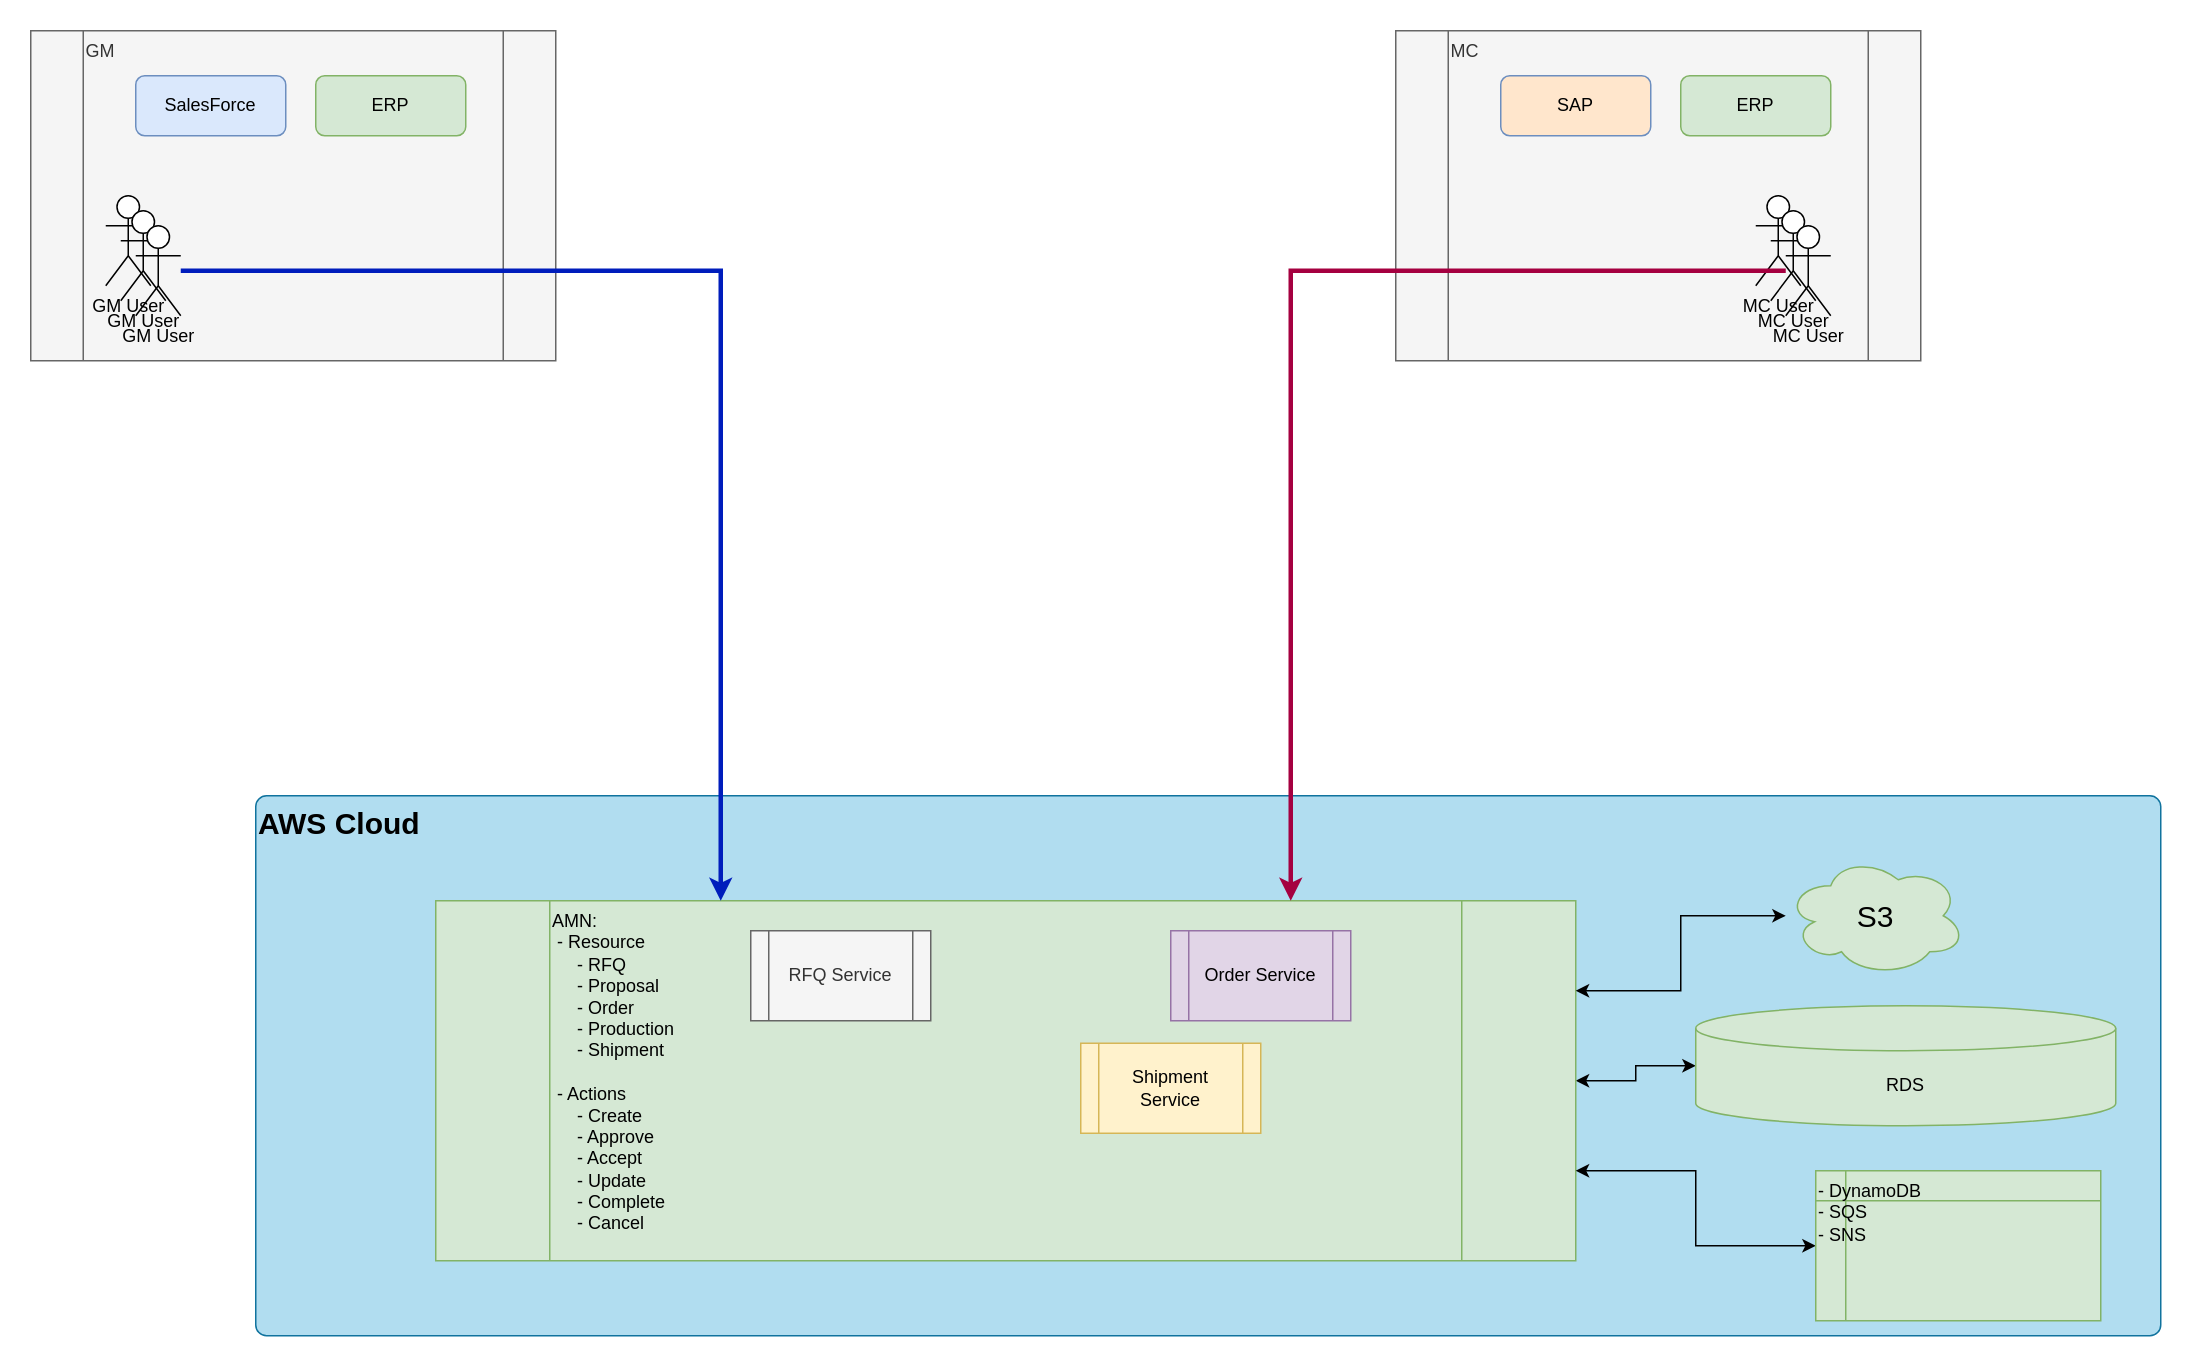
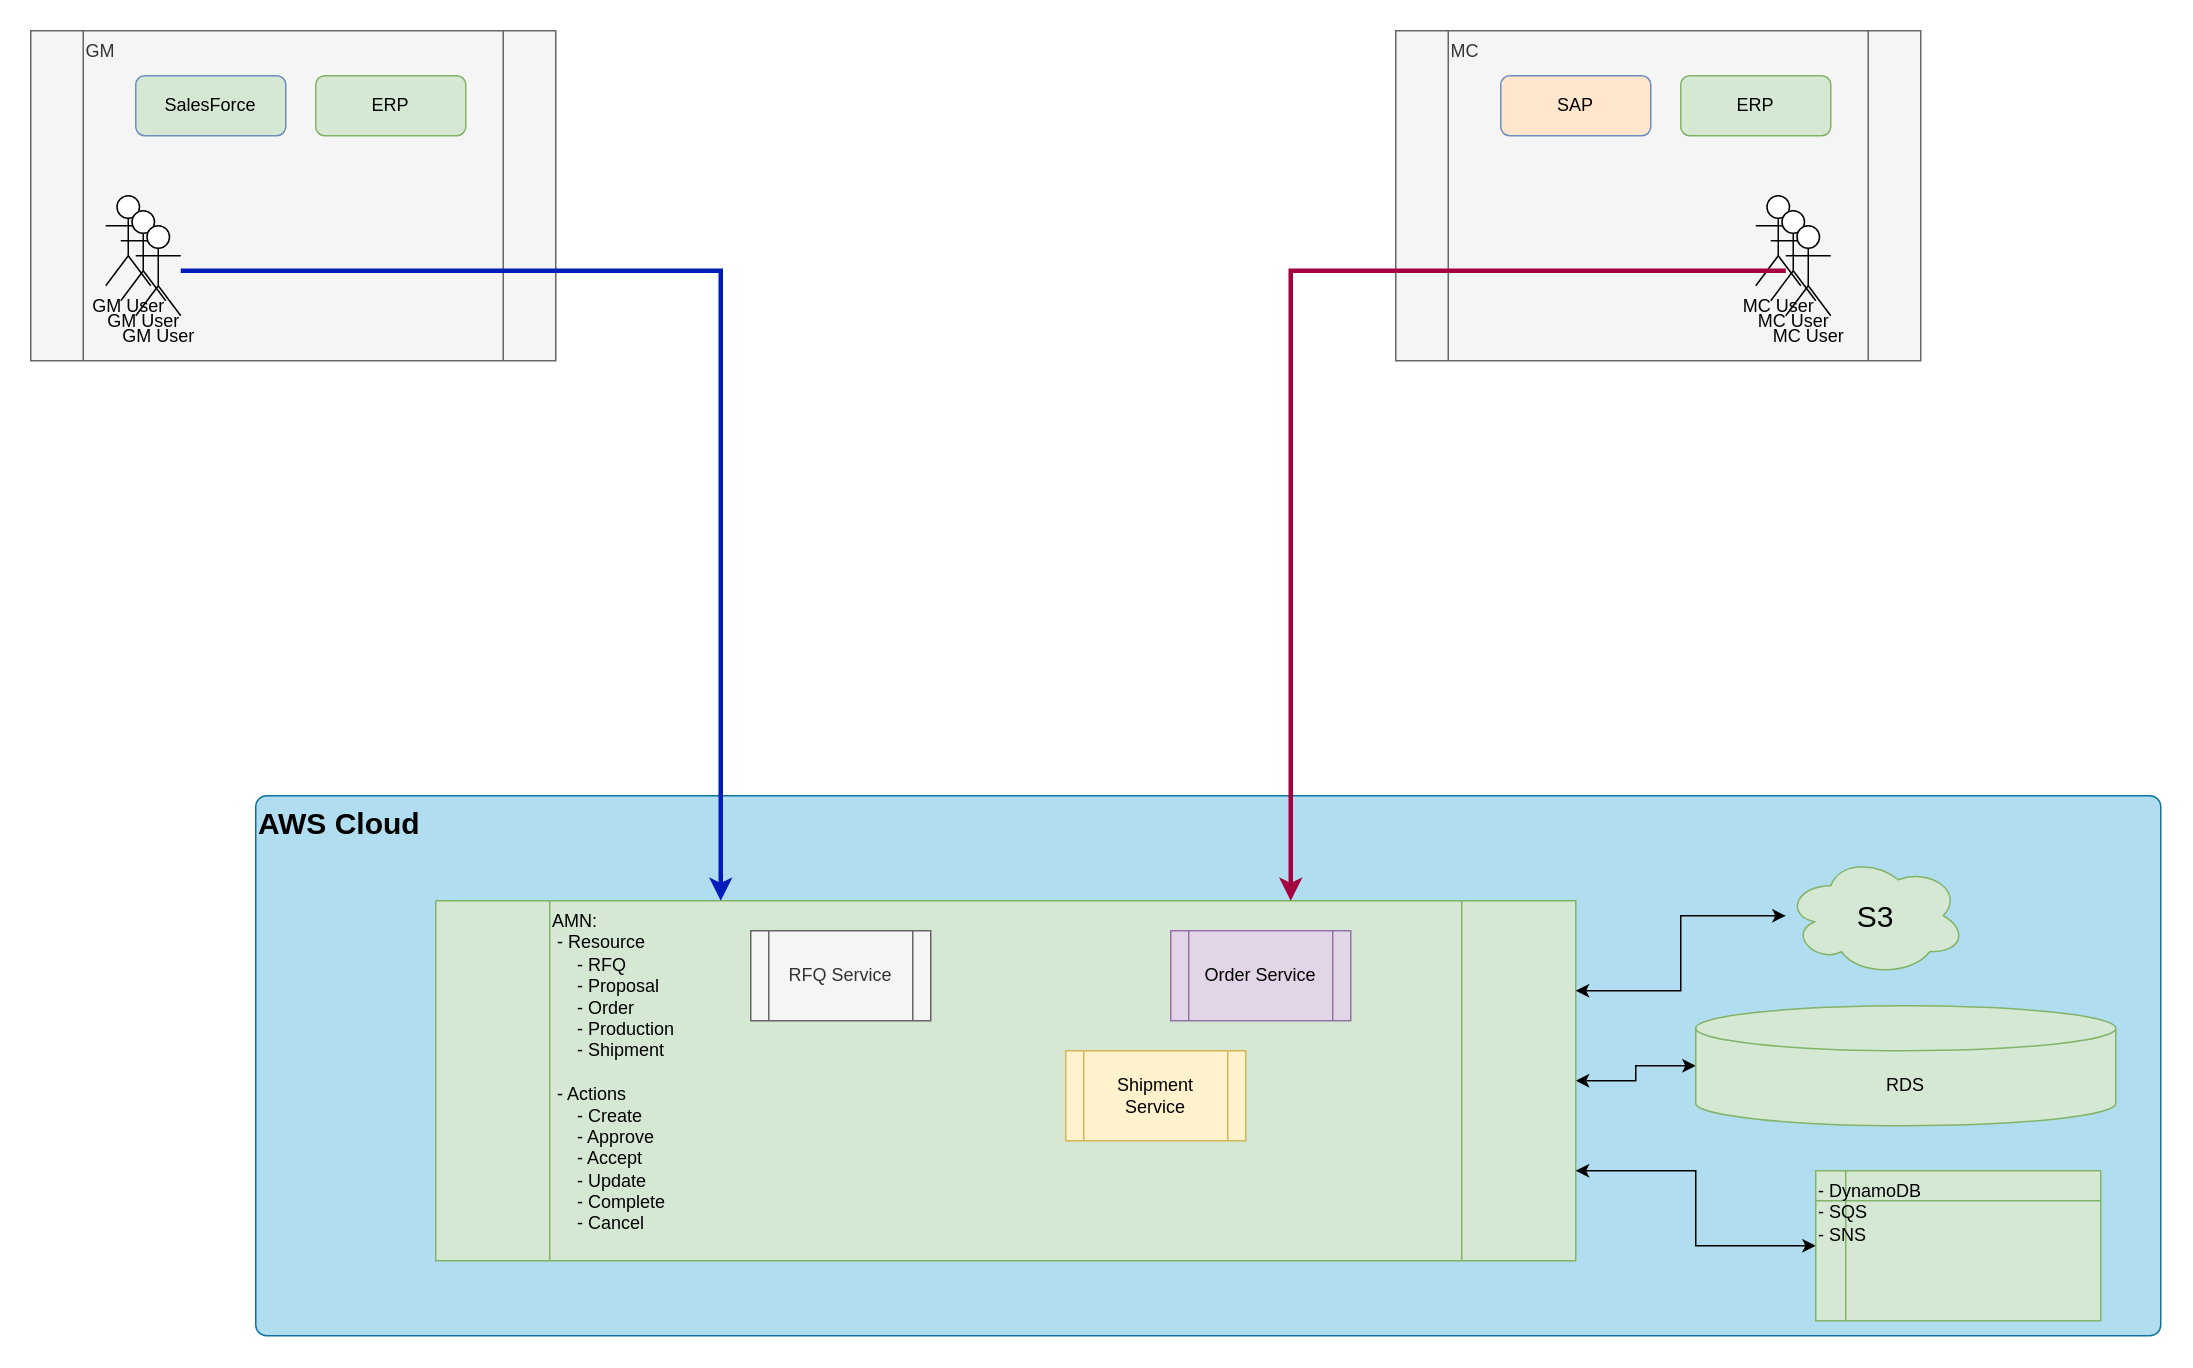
(211, 106) -> (211, 106)
(1171, 1088) -> (1156, 1096)
